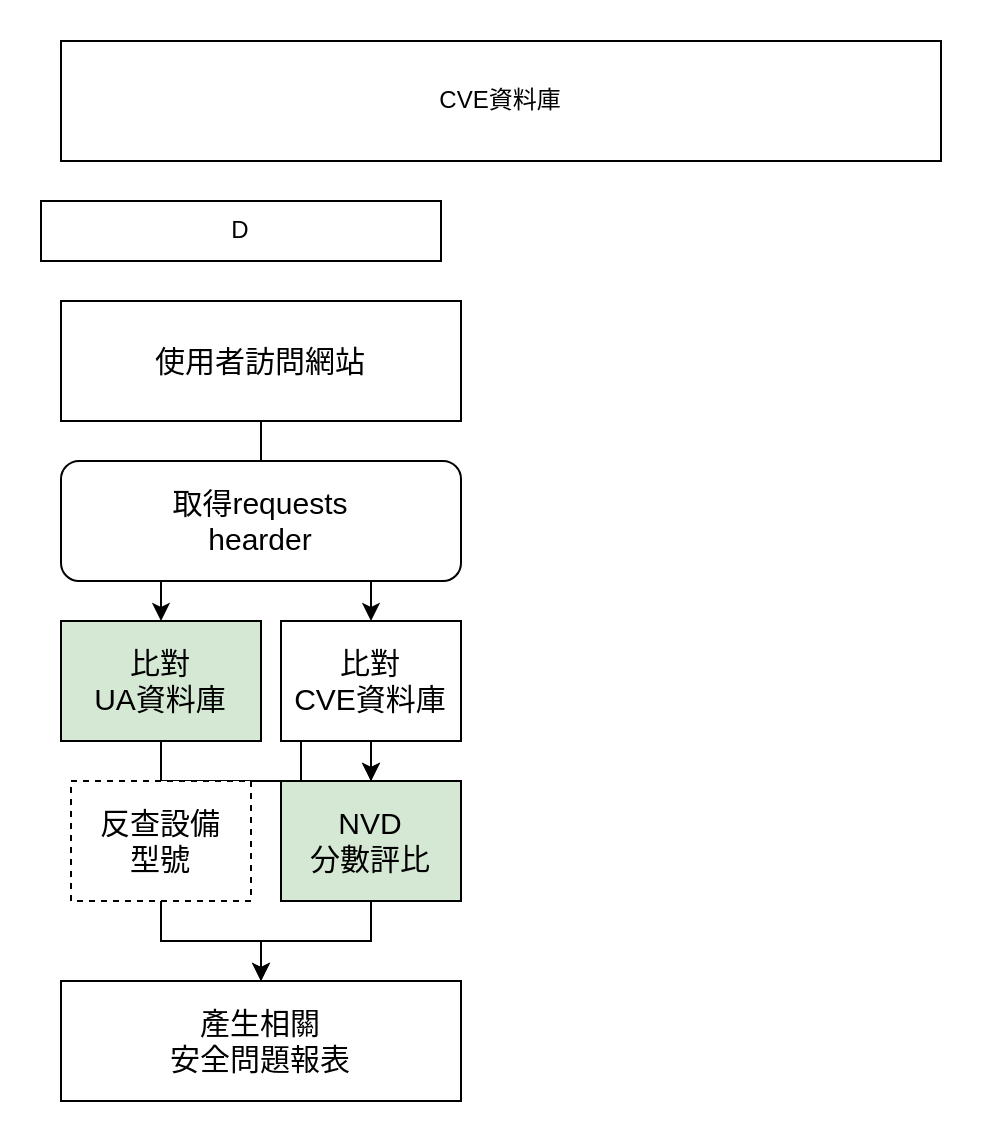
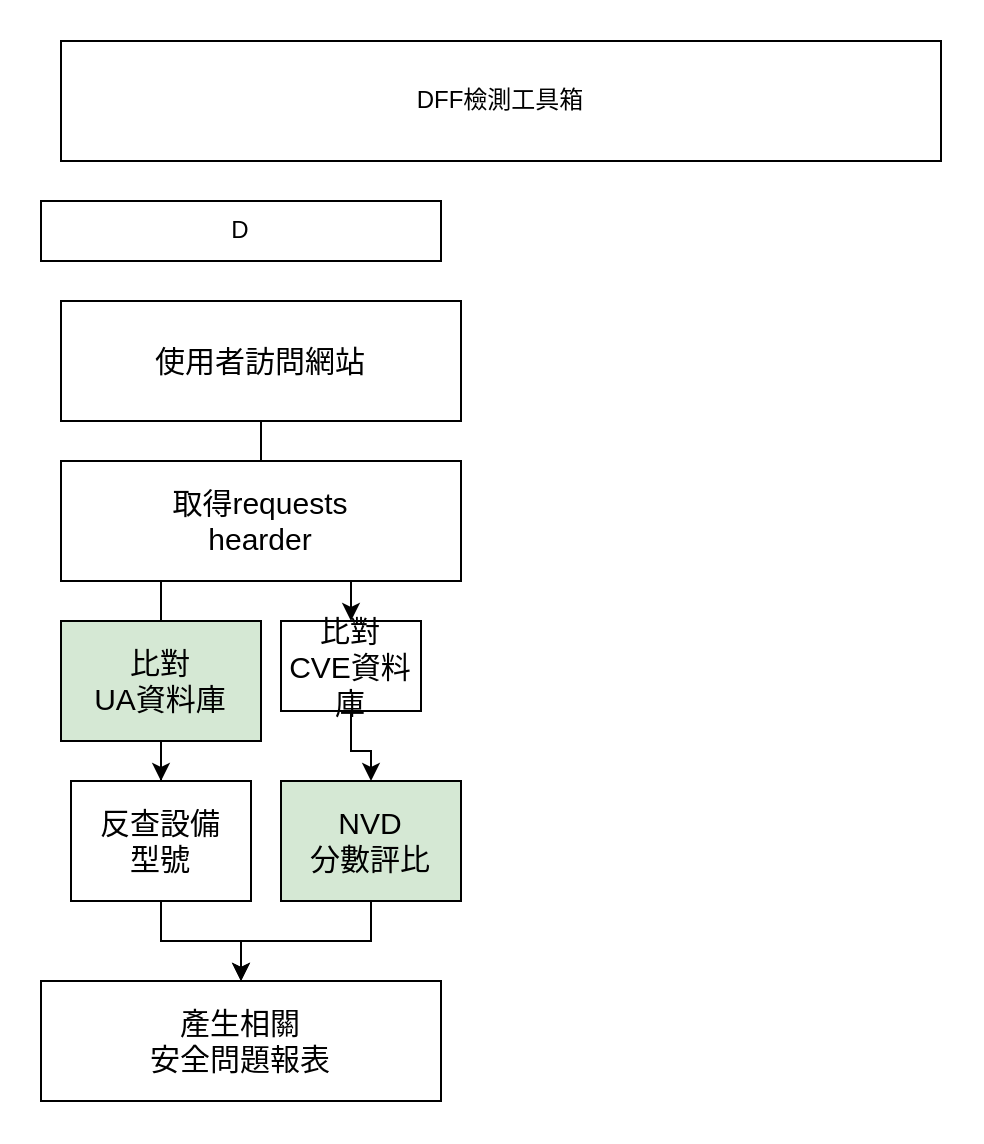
(501, 101) -> (501, 101)
(261, 521) -> (261, 521)
(161, 606) -> (161, 611)
(371, 681) -> (351, 666)
(212, 781) -> (161, 781)
(161, 841) -> (161, 841)
(261, 1041) -> (241, 1041)
